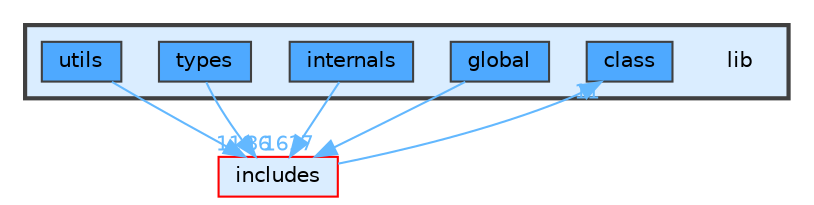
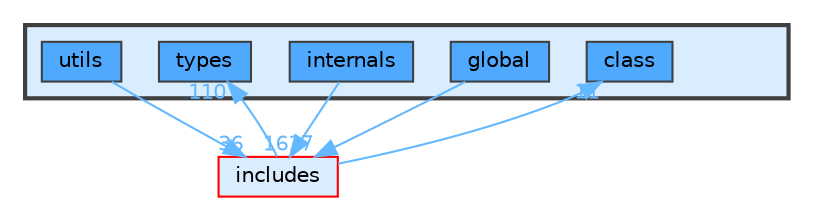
(740, 62) -> none
(223, 112) -> (260, 127)
